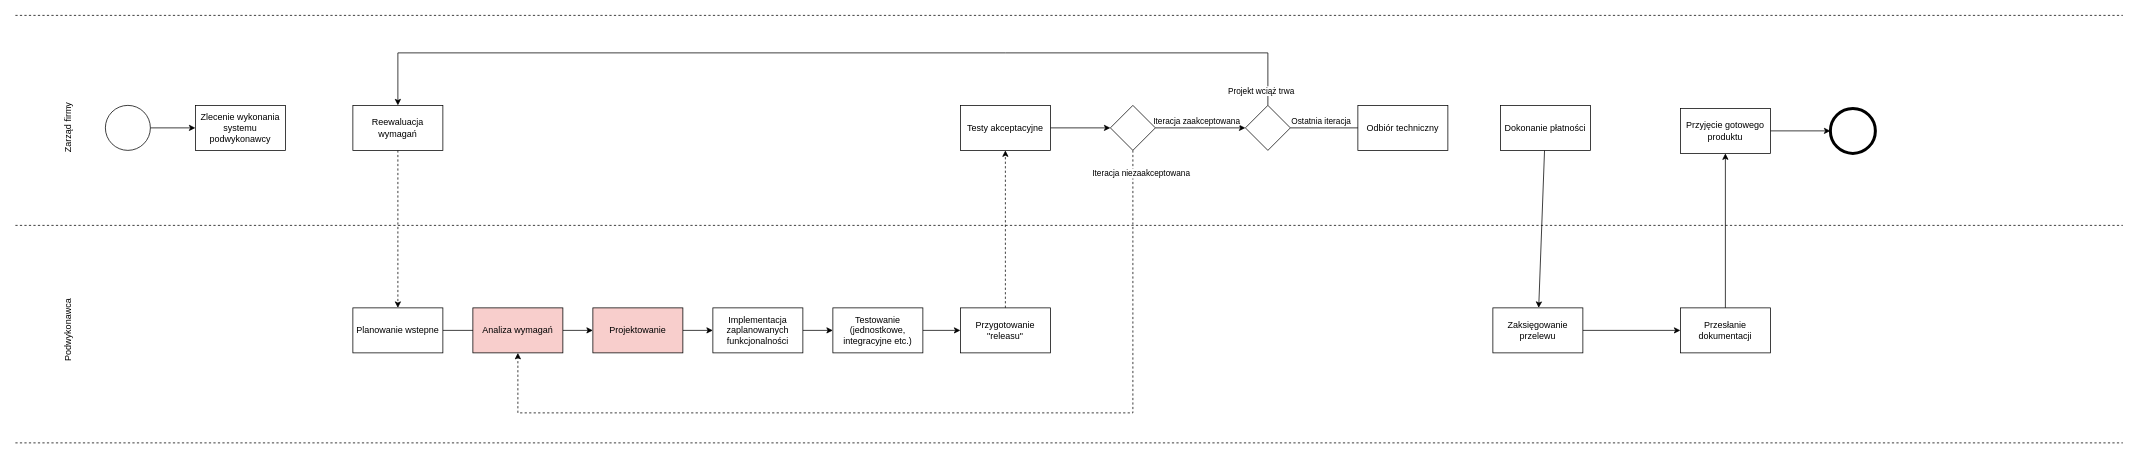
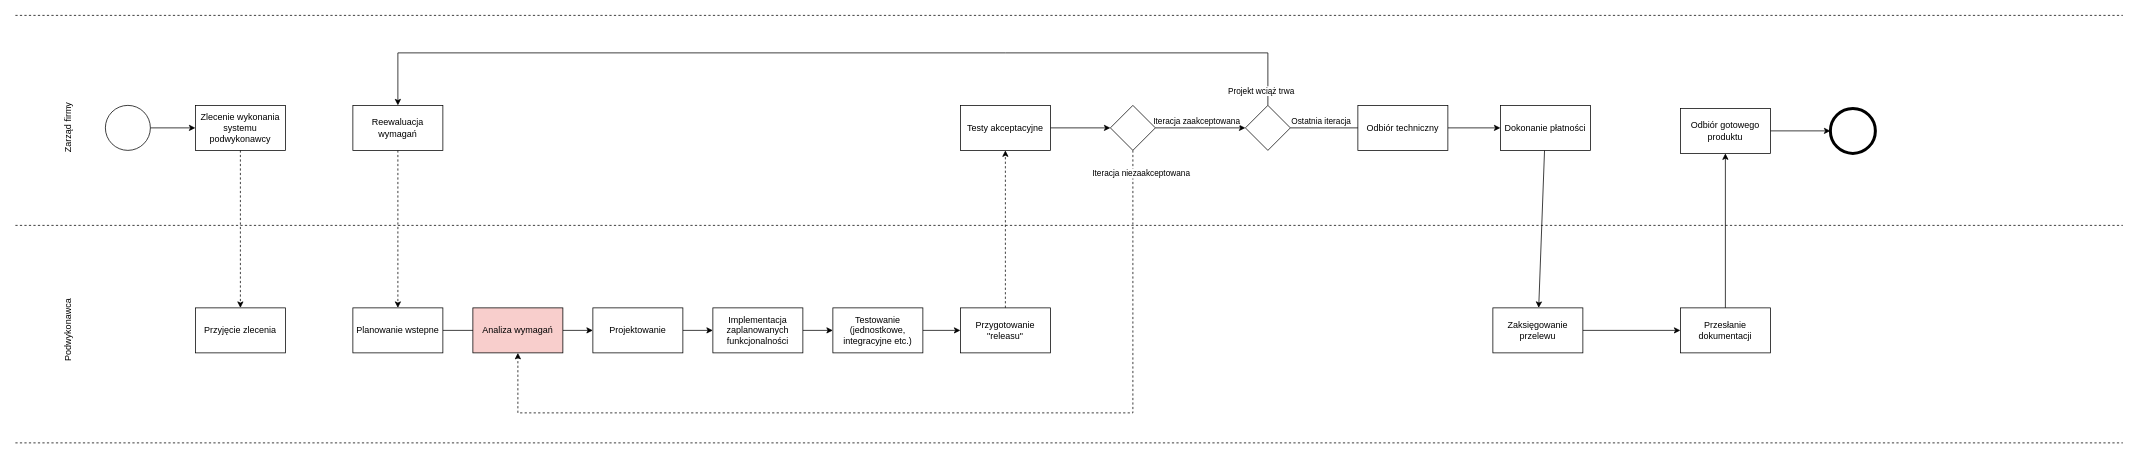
none -> (1494, 128)
(1725, 131) -> (1725, 131)
none -> (240, 227)
none -> (240, 330)
(638, 330) -> (638, 330)
